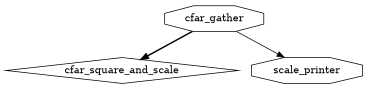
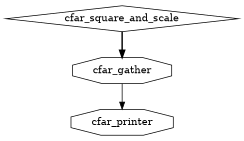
(170, 44) -> (122, 41)
(307, 71) -> (122, 122)
